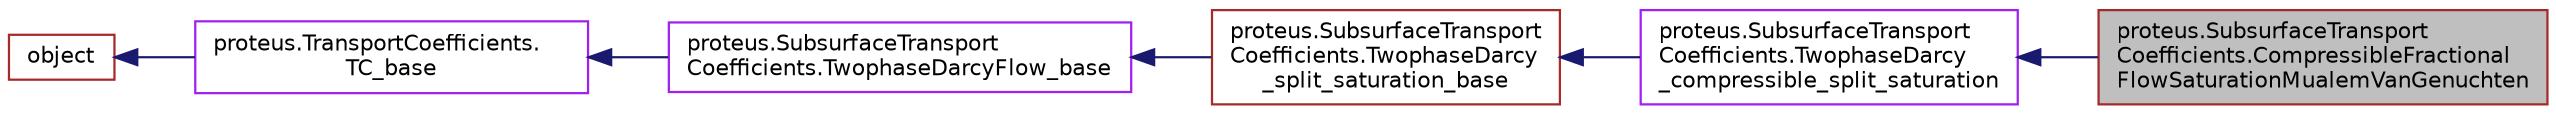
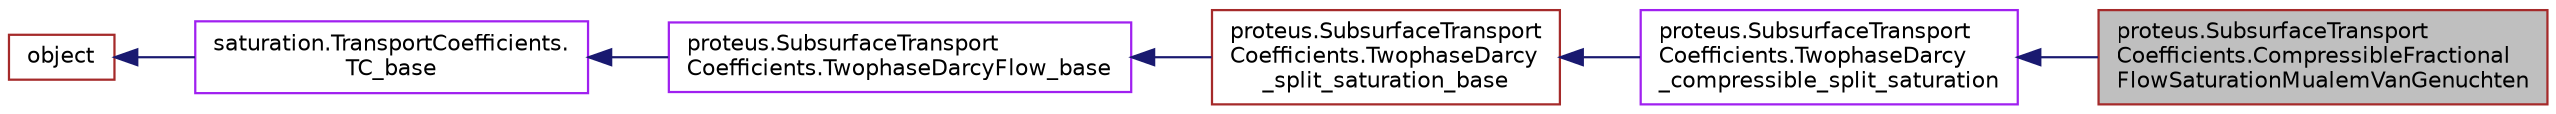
(392, 57) -> (392, 57)
